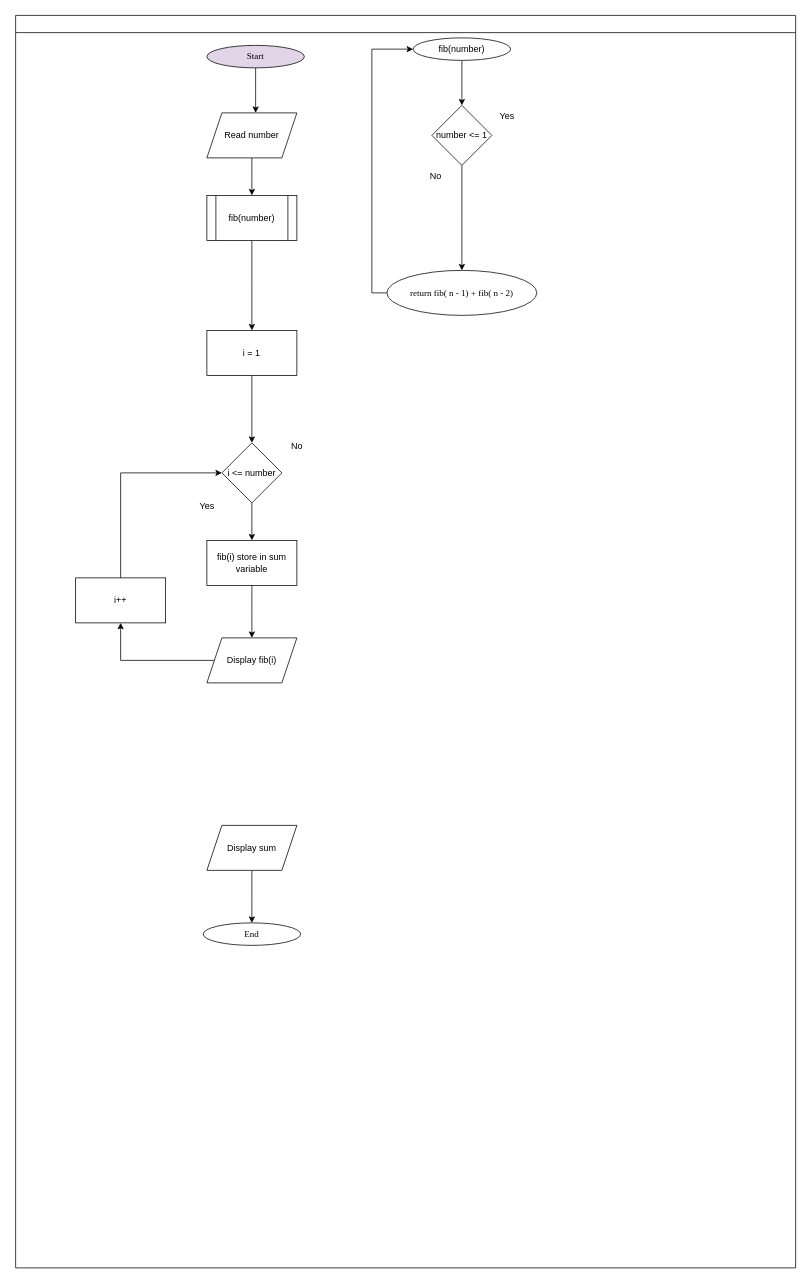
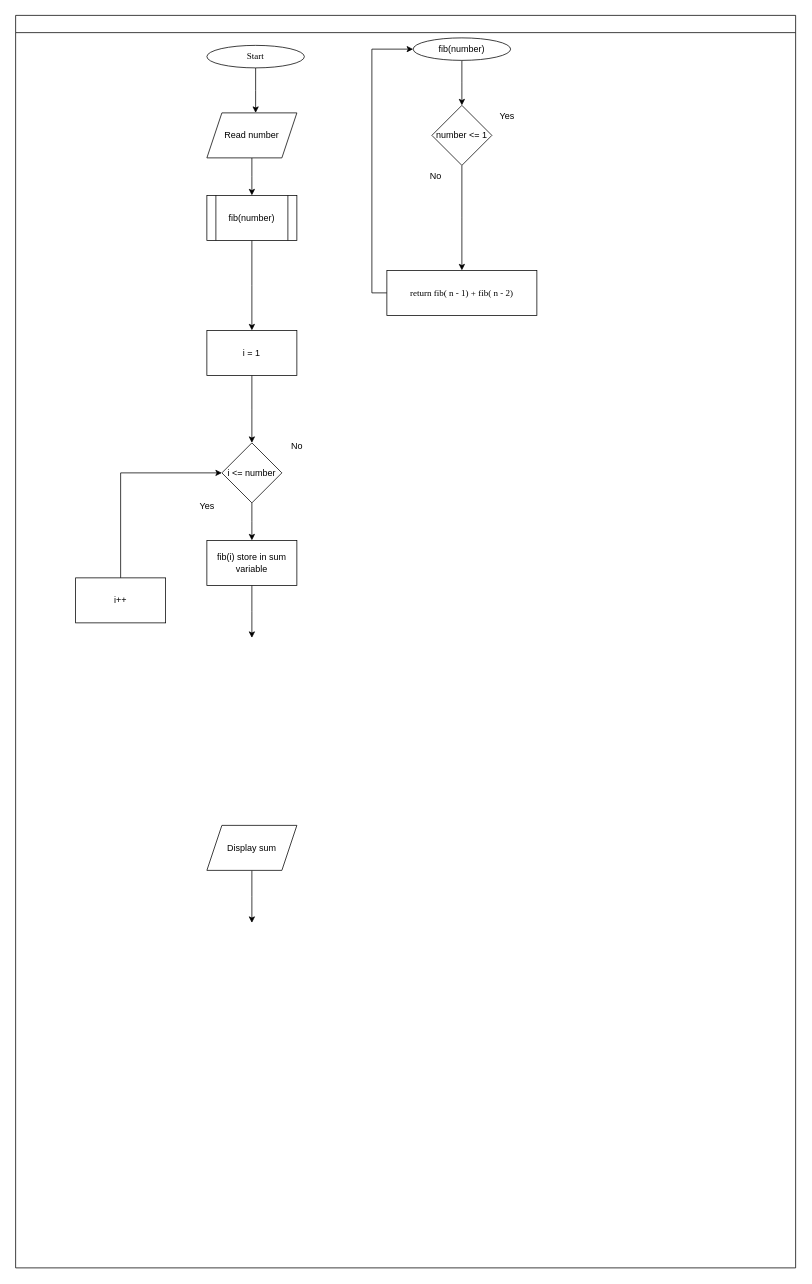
(255, 57) -> (255, 57)
(462, 293) -> (462, 293)
(152, 660) -> none
(252, 660) -> none
(252, 934) -> none
